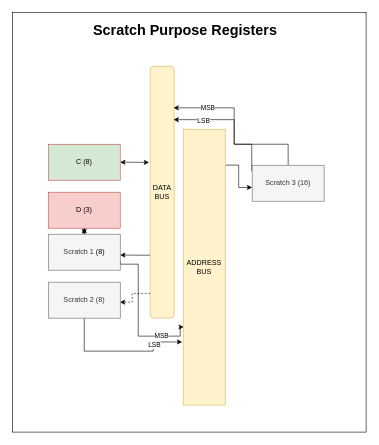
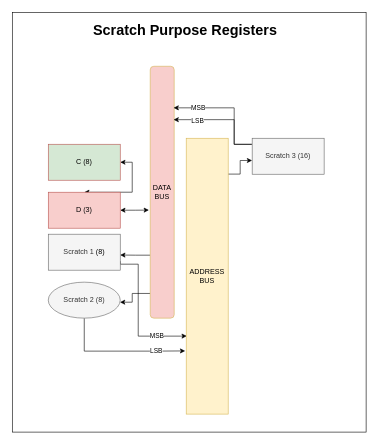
(142, 162) -> (89, 192)
(288, 183) -> (288, 156)
(162, 192) -> (162, 192)
(84, 231) -> (143, 210)
(204, 267) -> (207, 276)
(133, 294) -> (133, 294)
(84, 300) -> (84, 300)
